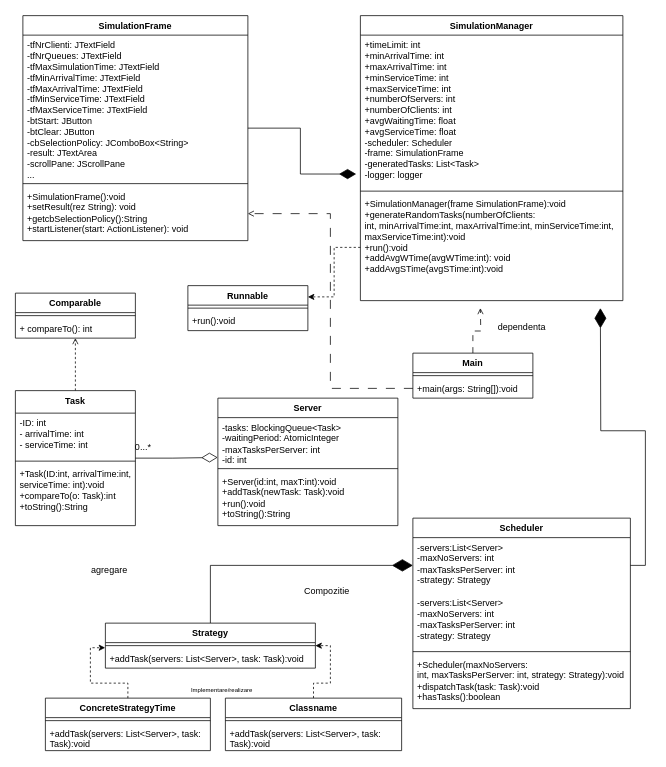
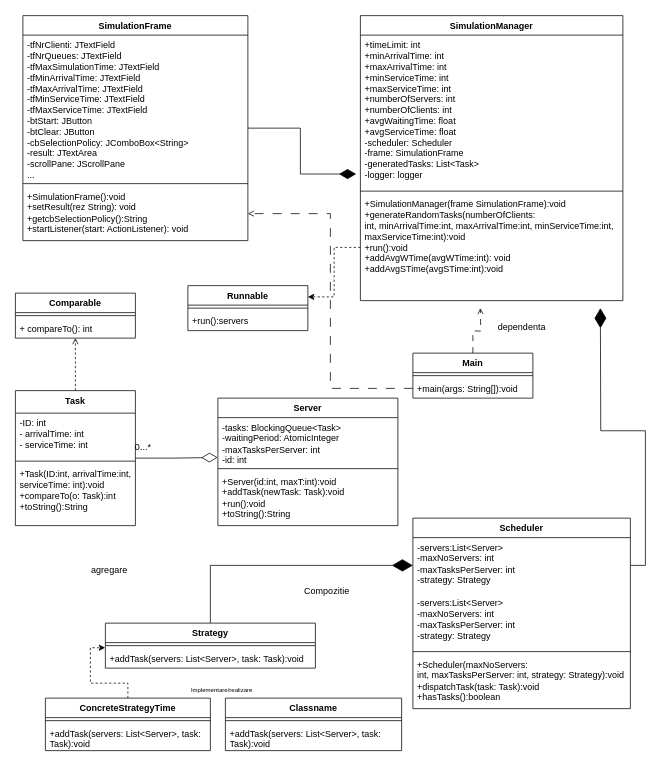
(218, 322) -> (226, 322)
(330, 661) -> none
